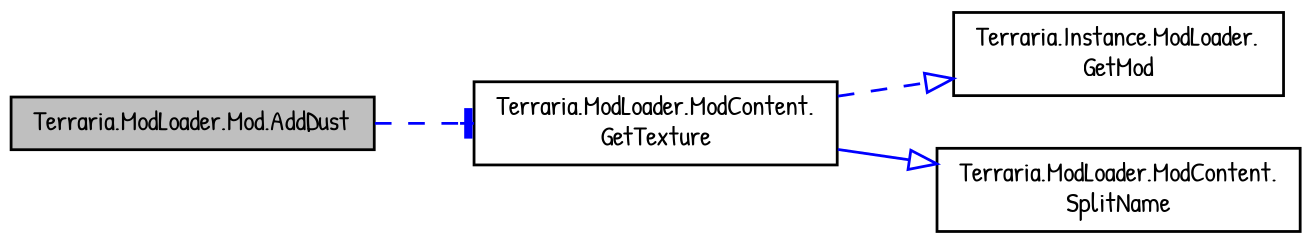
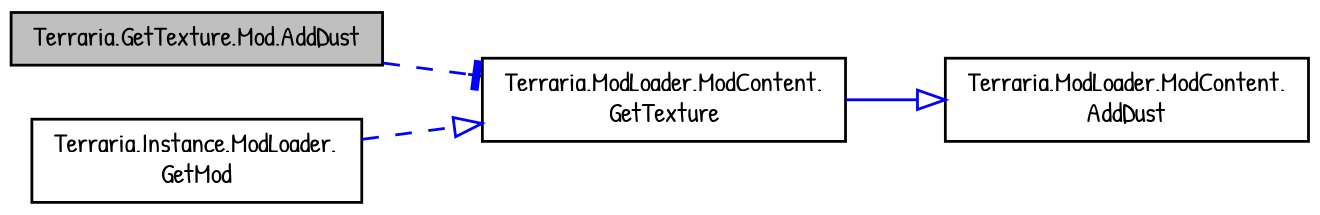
(882, 90) -> (408, 133)
(193, 123) -> (197, 39)
(1119, 190) -> (1127, 100)
